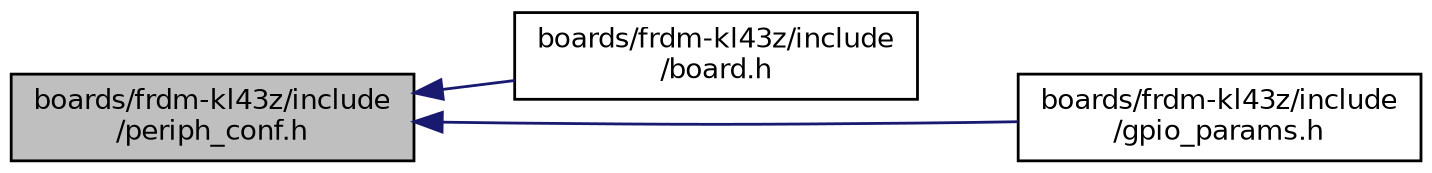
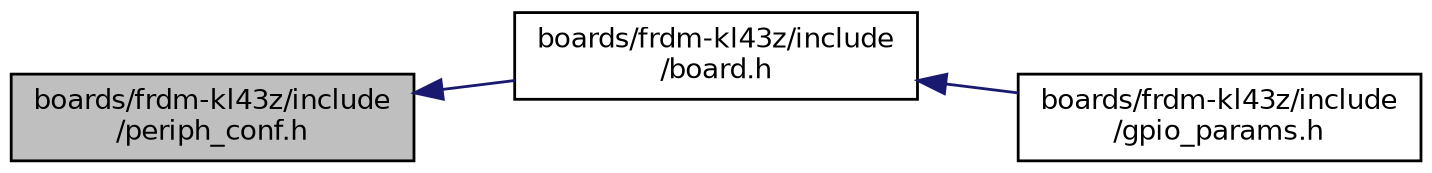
(730, 124) -> (982, 88)
